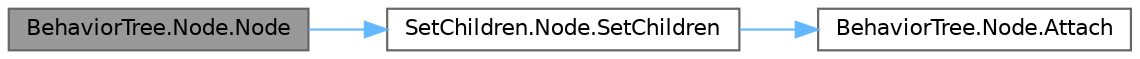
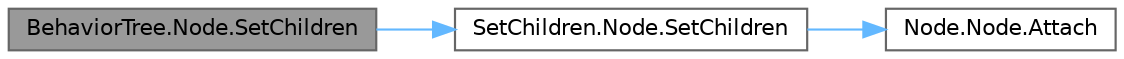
(159, 30) -> (192, 30)
(975, 30) -> (1001, 30)
